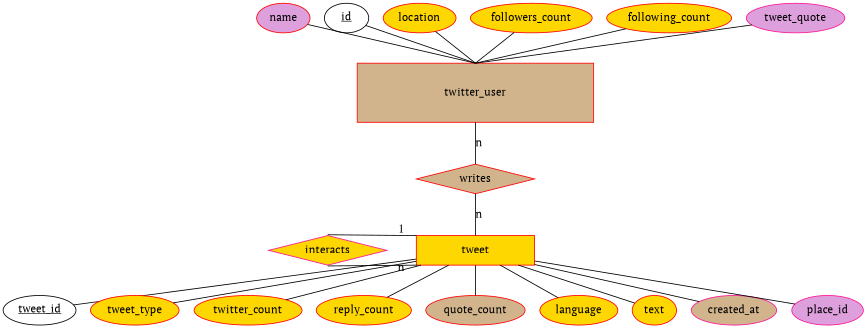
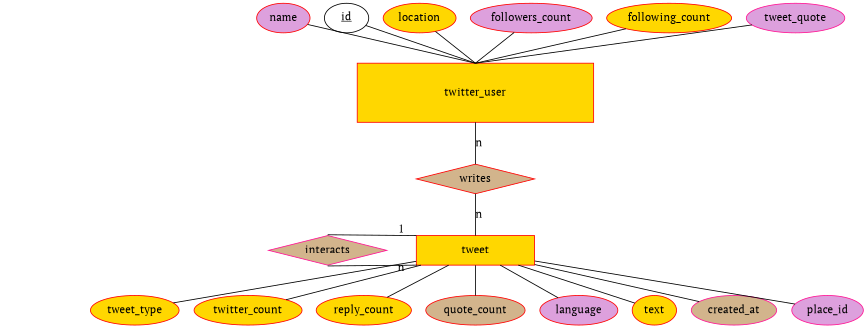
(531, 18) -> (531, 18)
(475, 93) -> (475, 93)
(328, 250) -> (328, 250)
(40, 310) -> none
(579, 310) -> (579, 310)
